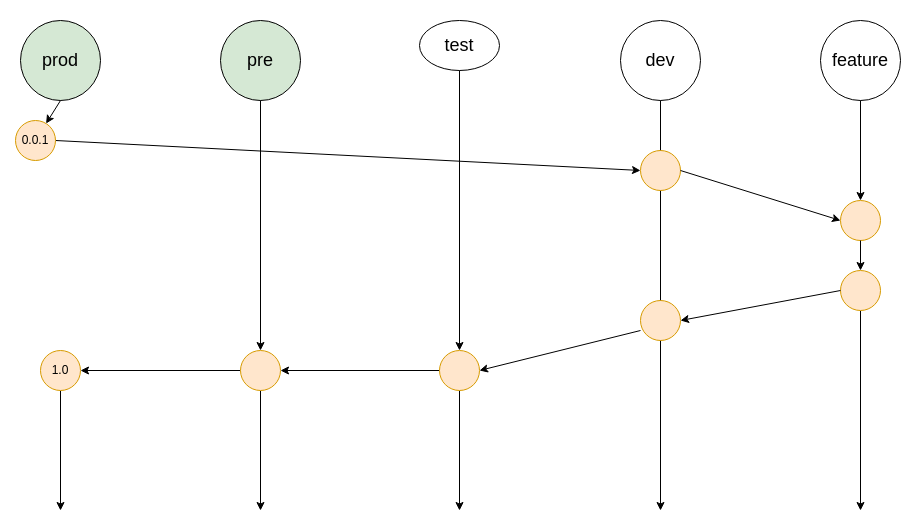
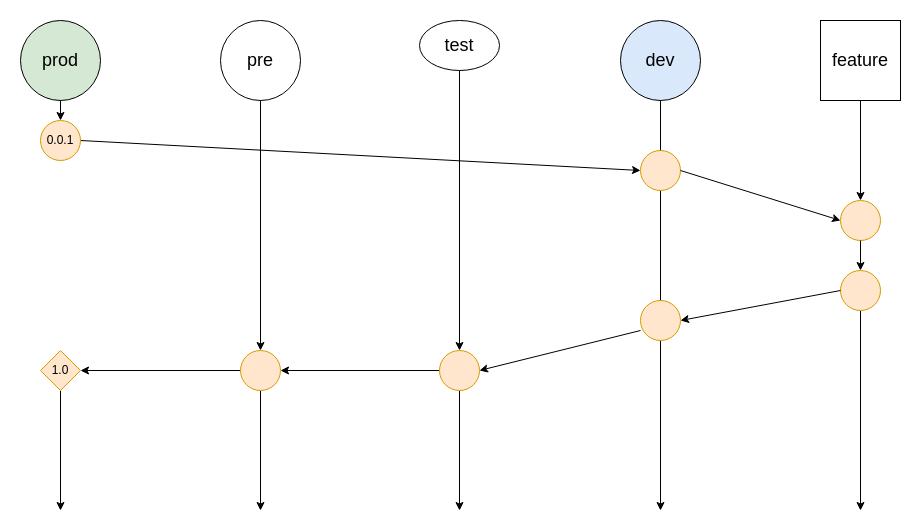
(261, 61) -> (261, 61)
(661, 61) -> (661, 61)
(861, 61) -> (861, 61)
(36, 141) -> (61, 141)
(61, 371) -> (61, 371)
